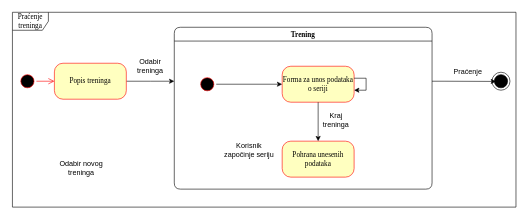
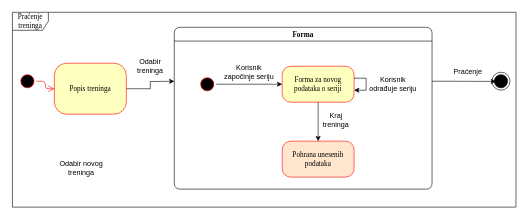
(303, 35) -> (303, 35)
(90, 81) -> (90, 89)
(318, 84) -> (318, 84)
none -> (393, 84)
(249, 150) -> (249, 72)
(318, 159) -> (318, 159)
